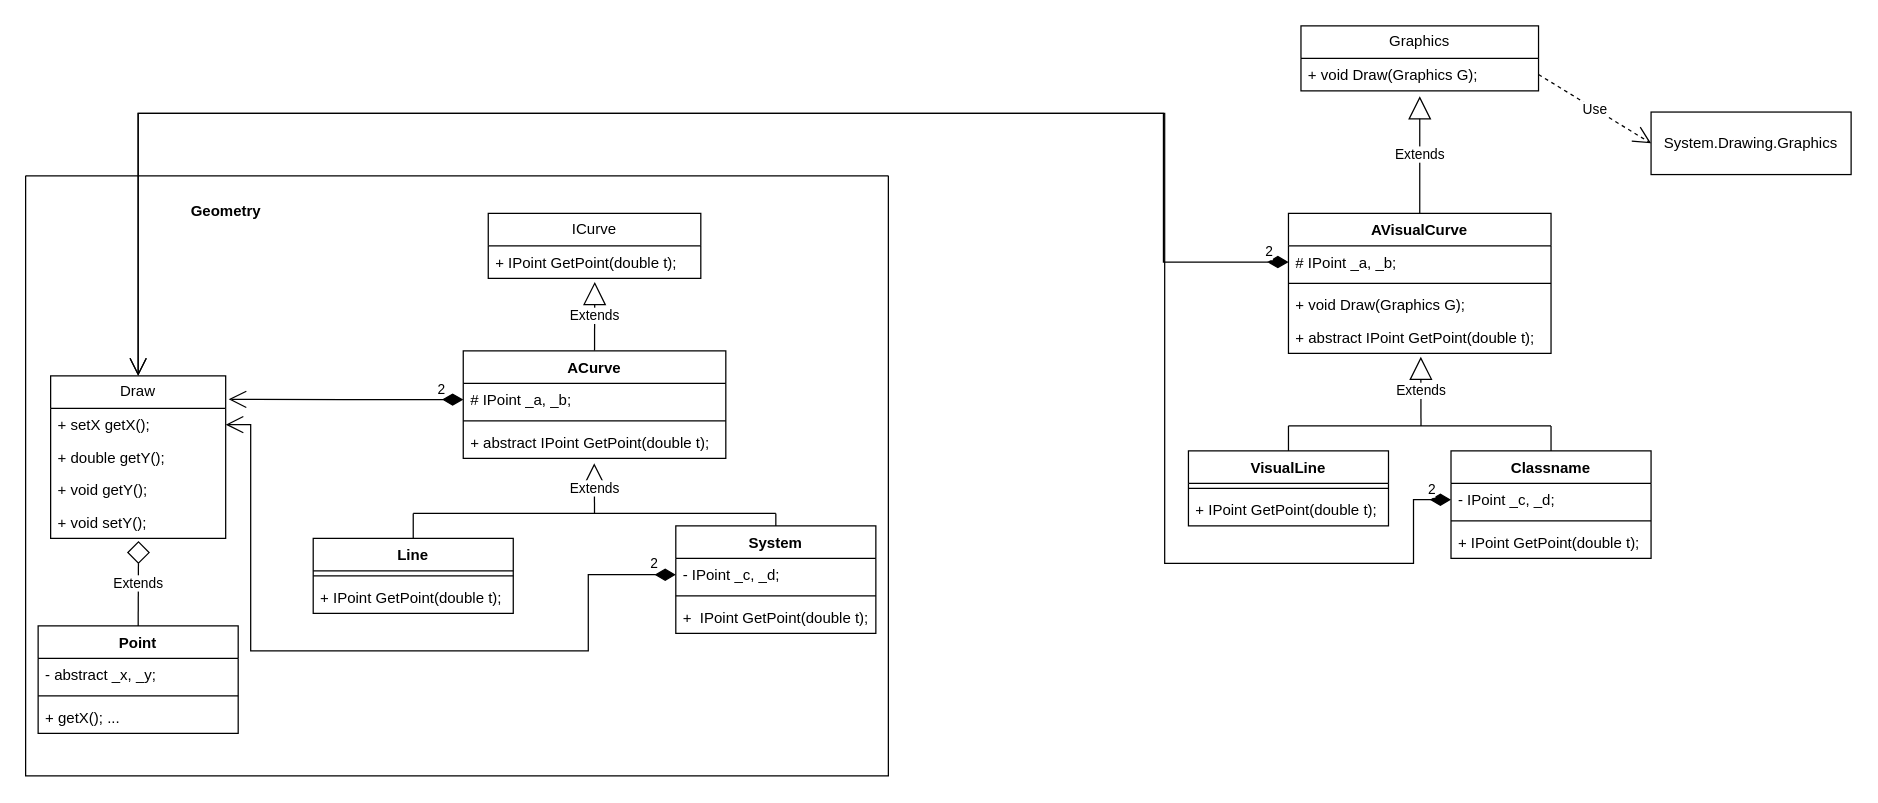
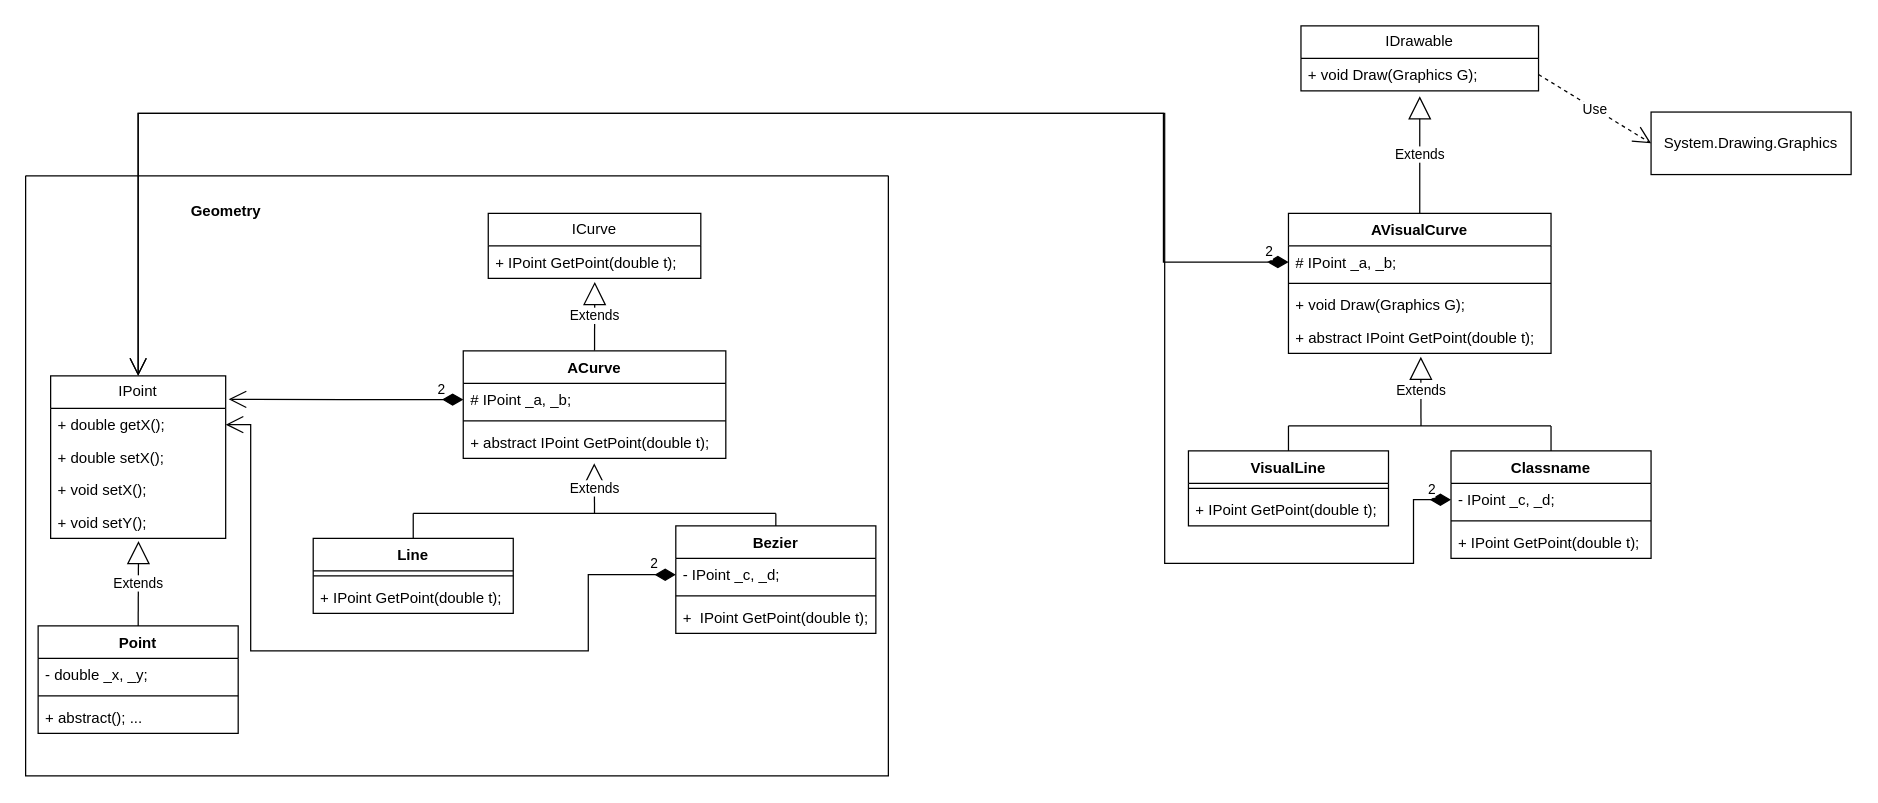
(1419, 42) -> (1419, 42)
(138, 392) -> (138, 392)
(111, 426) -> (118, 426)
(118, 458) -> (118, 458)
(109, 491) -> (109, 491)
(776, 543) -> (776, 543)
(138, 564) -> (138, 564)
(111, 676) -> (101, 676)
(89, 718) -> (105, 718)
